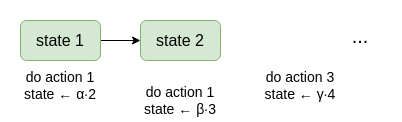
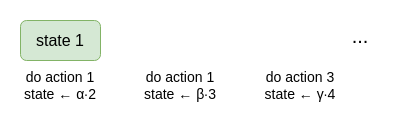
(117, 41) -> none
(181, 41) -> none
(181, 101) -> (181, 86)
